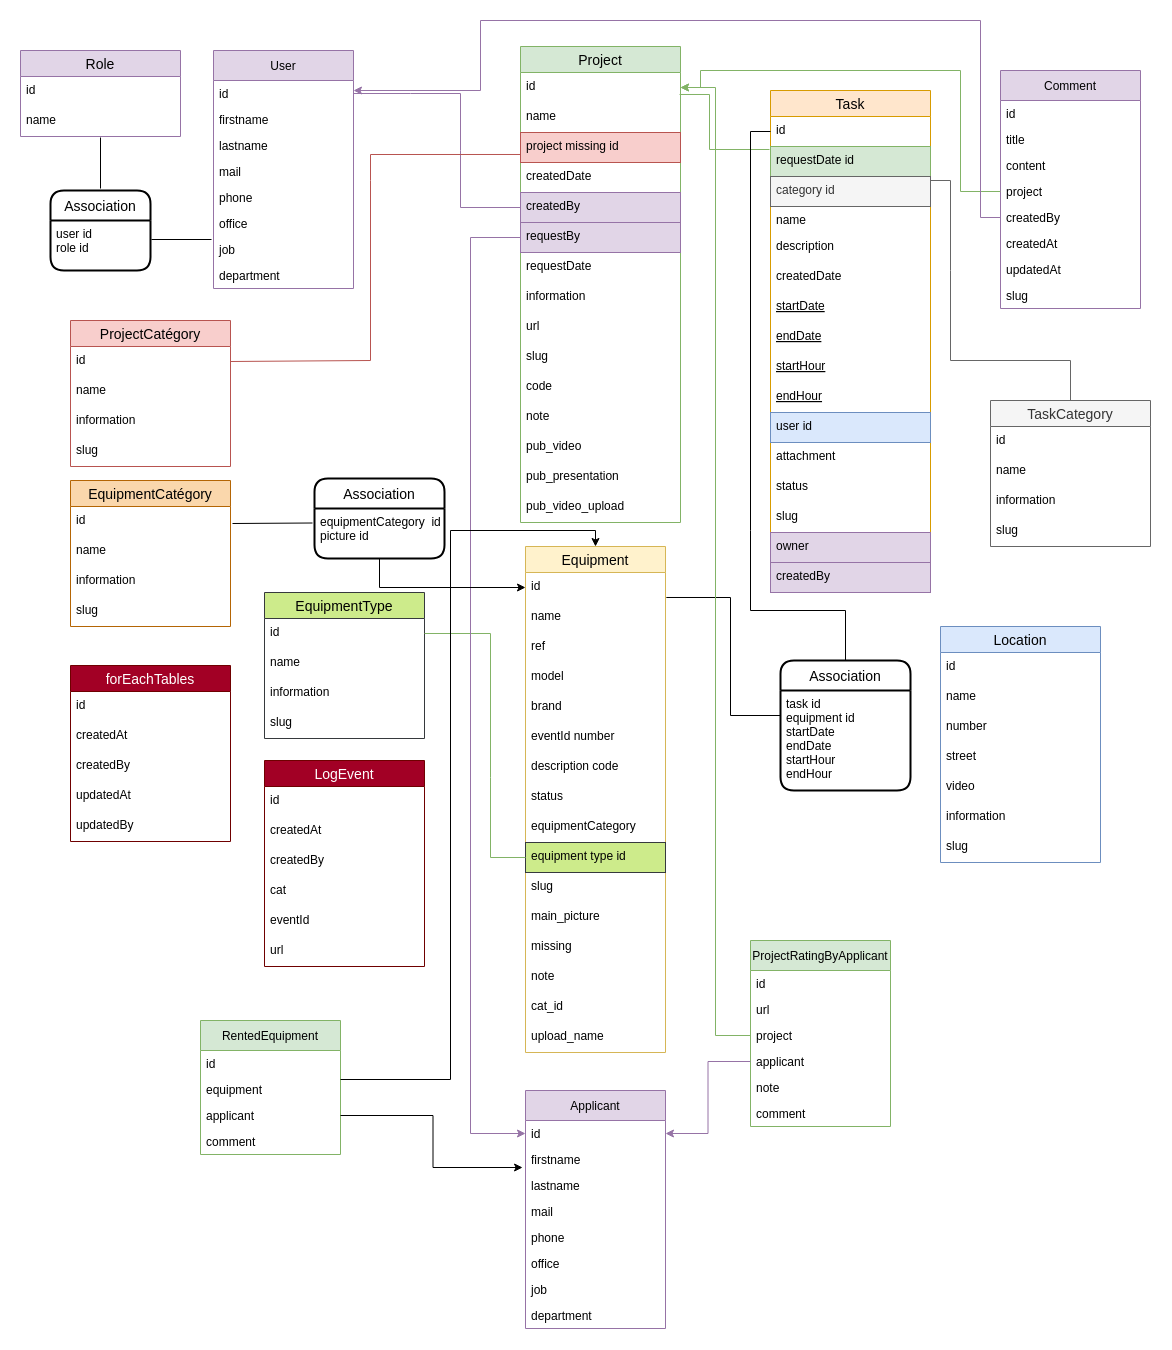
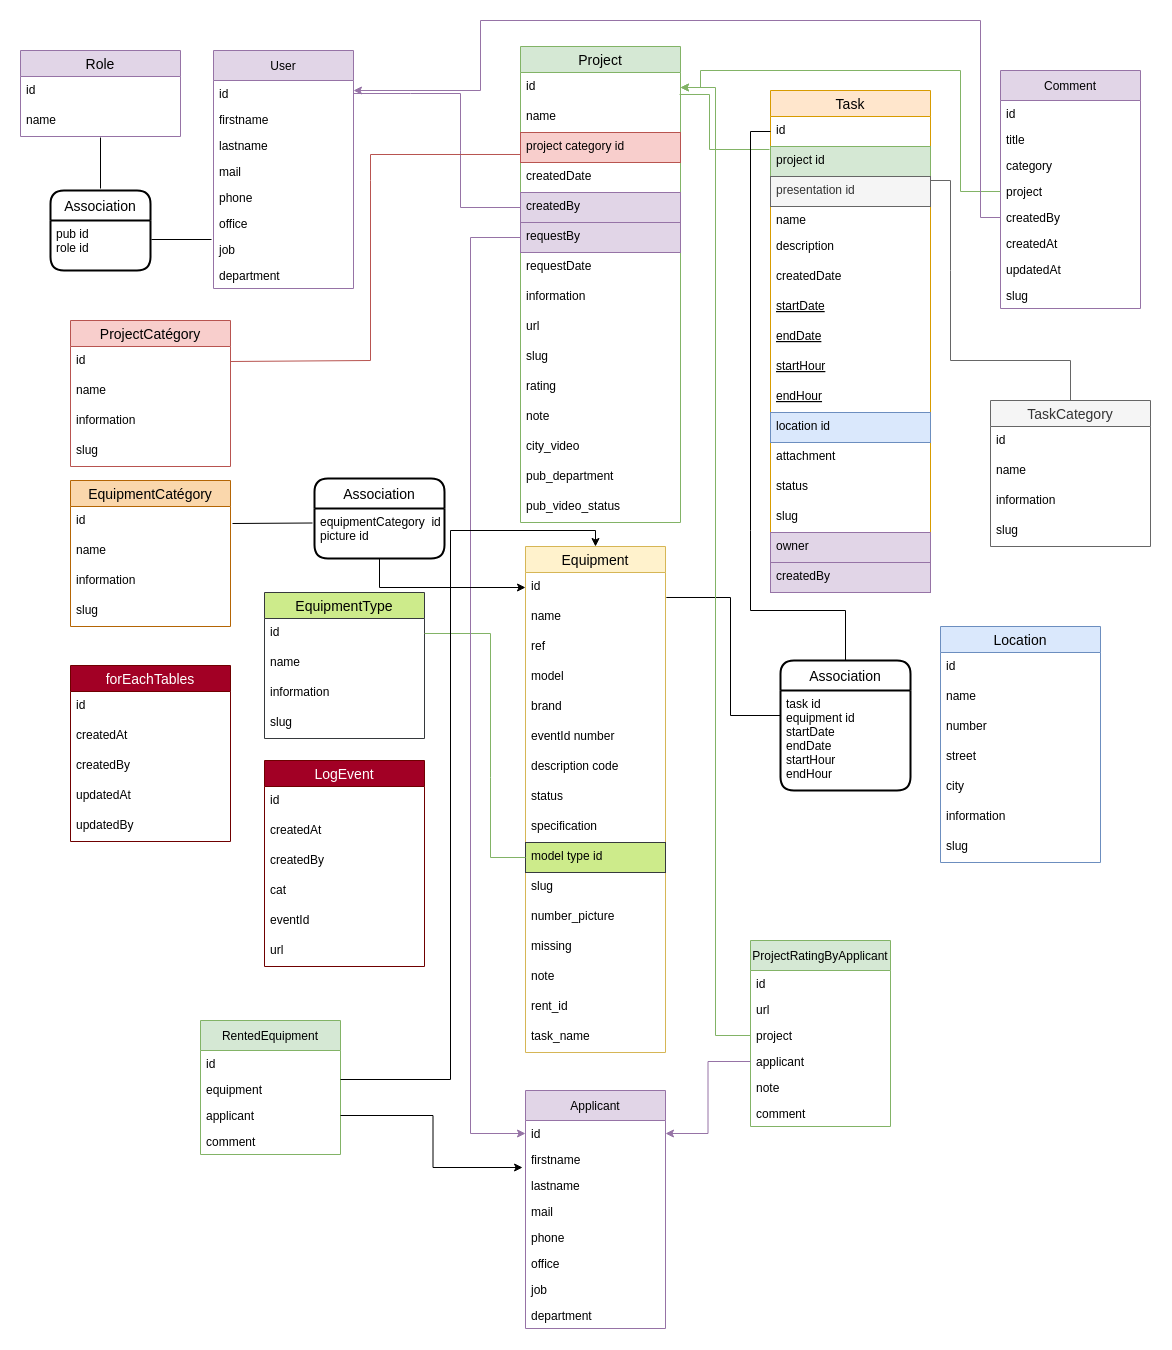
(579, 146) -> (585, 146)
(820, 160) -> (806, 160)
(1030, 166) -> (1033, 166)
(810, 190) -> (822, 190)
(76, 234) -> (73, 234)
(539, 386) -> (545, 386)
(796, 426) -> (807, 426)
(555, 446) -> (556, 446)
(578, 476) -> (573, 476)
(577, 506) -> (578, 506)
(961, 786) -> (958, 786)
(587, 826) -> (570, 826)
(582, 856) -> (568, 856)
(568, 916) -> (576, 916)
(550, 1006) -> (553, 1006)
(566, 1036) -> (561, 1036)
